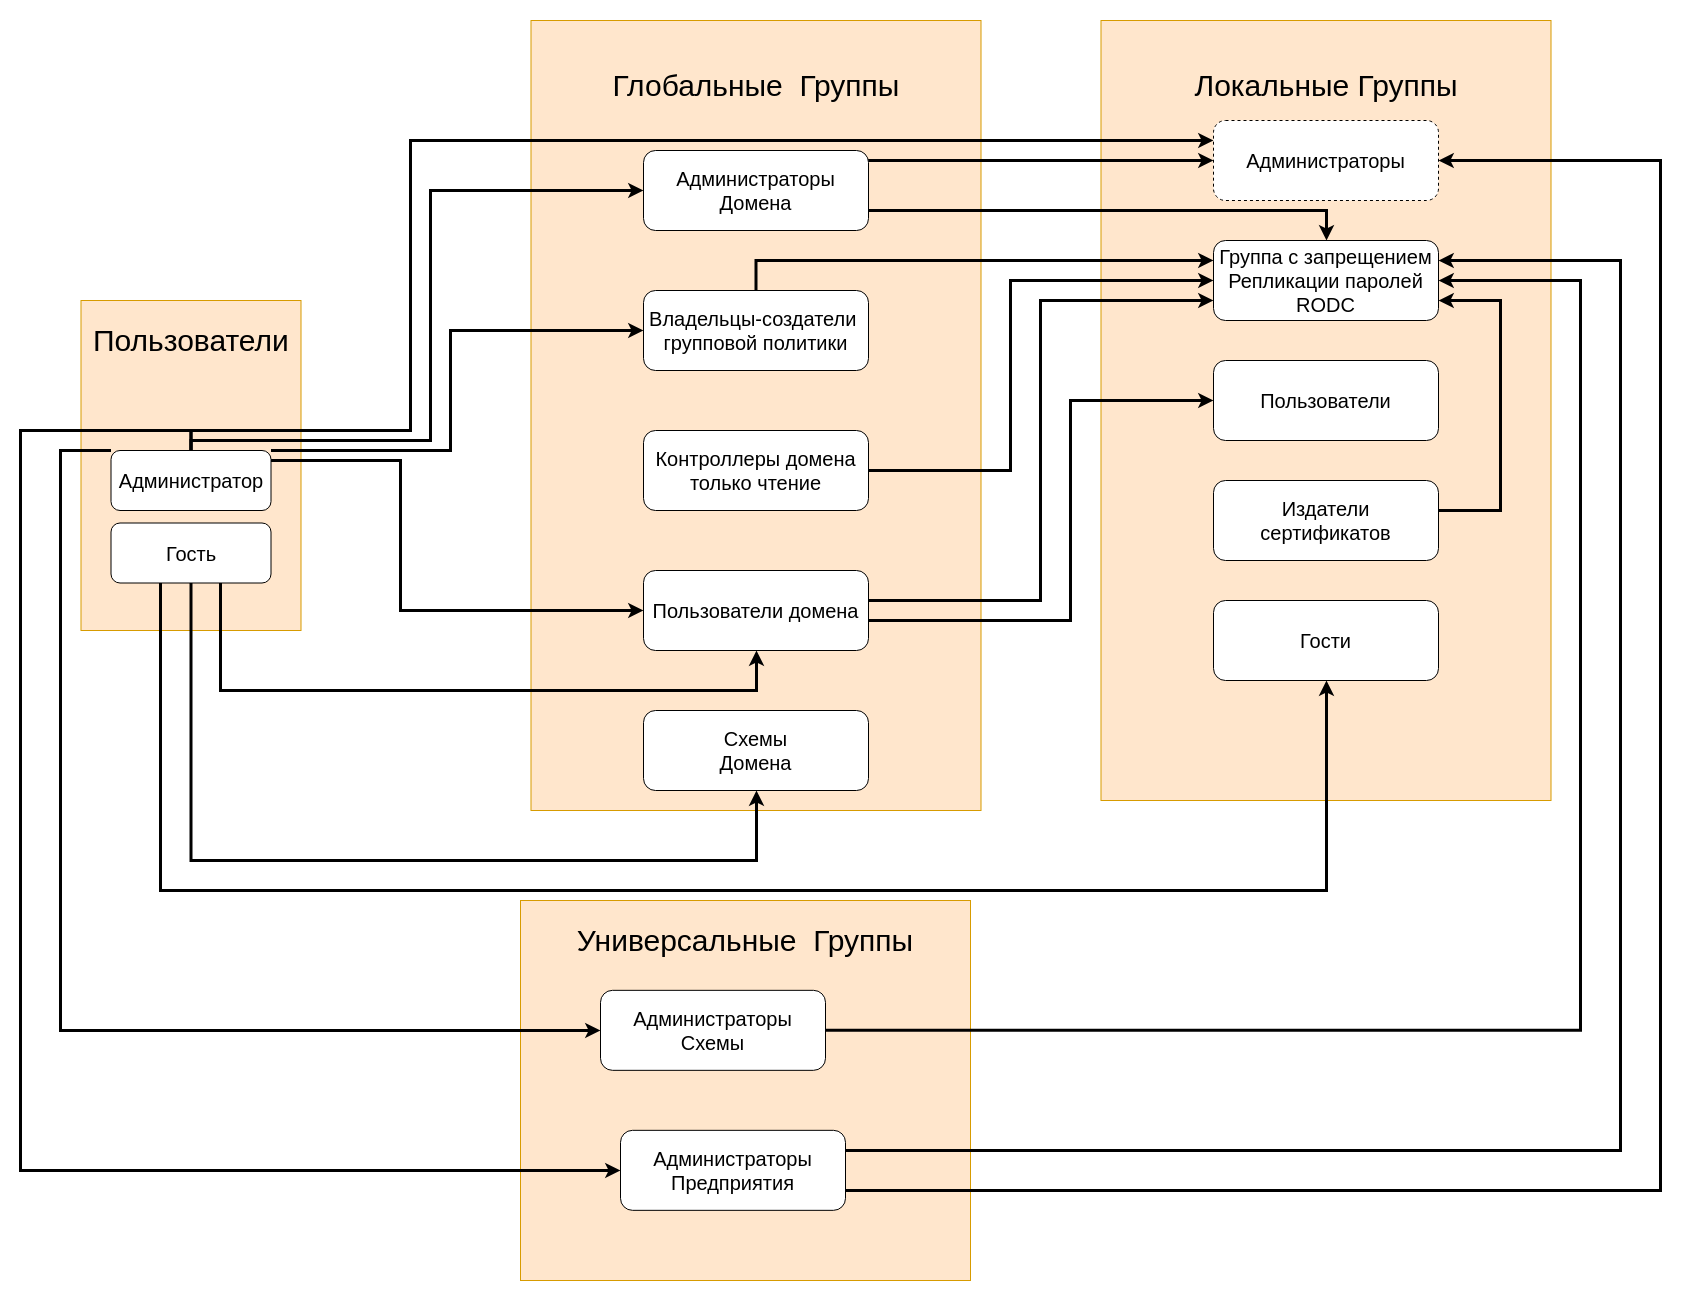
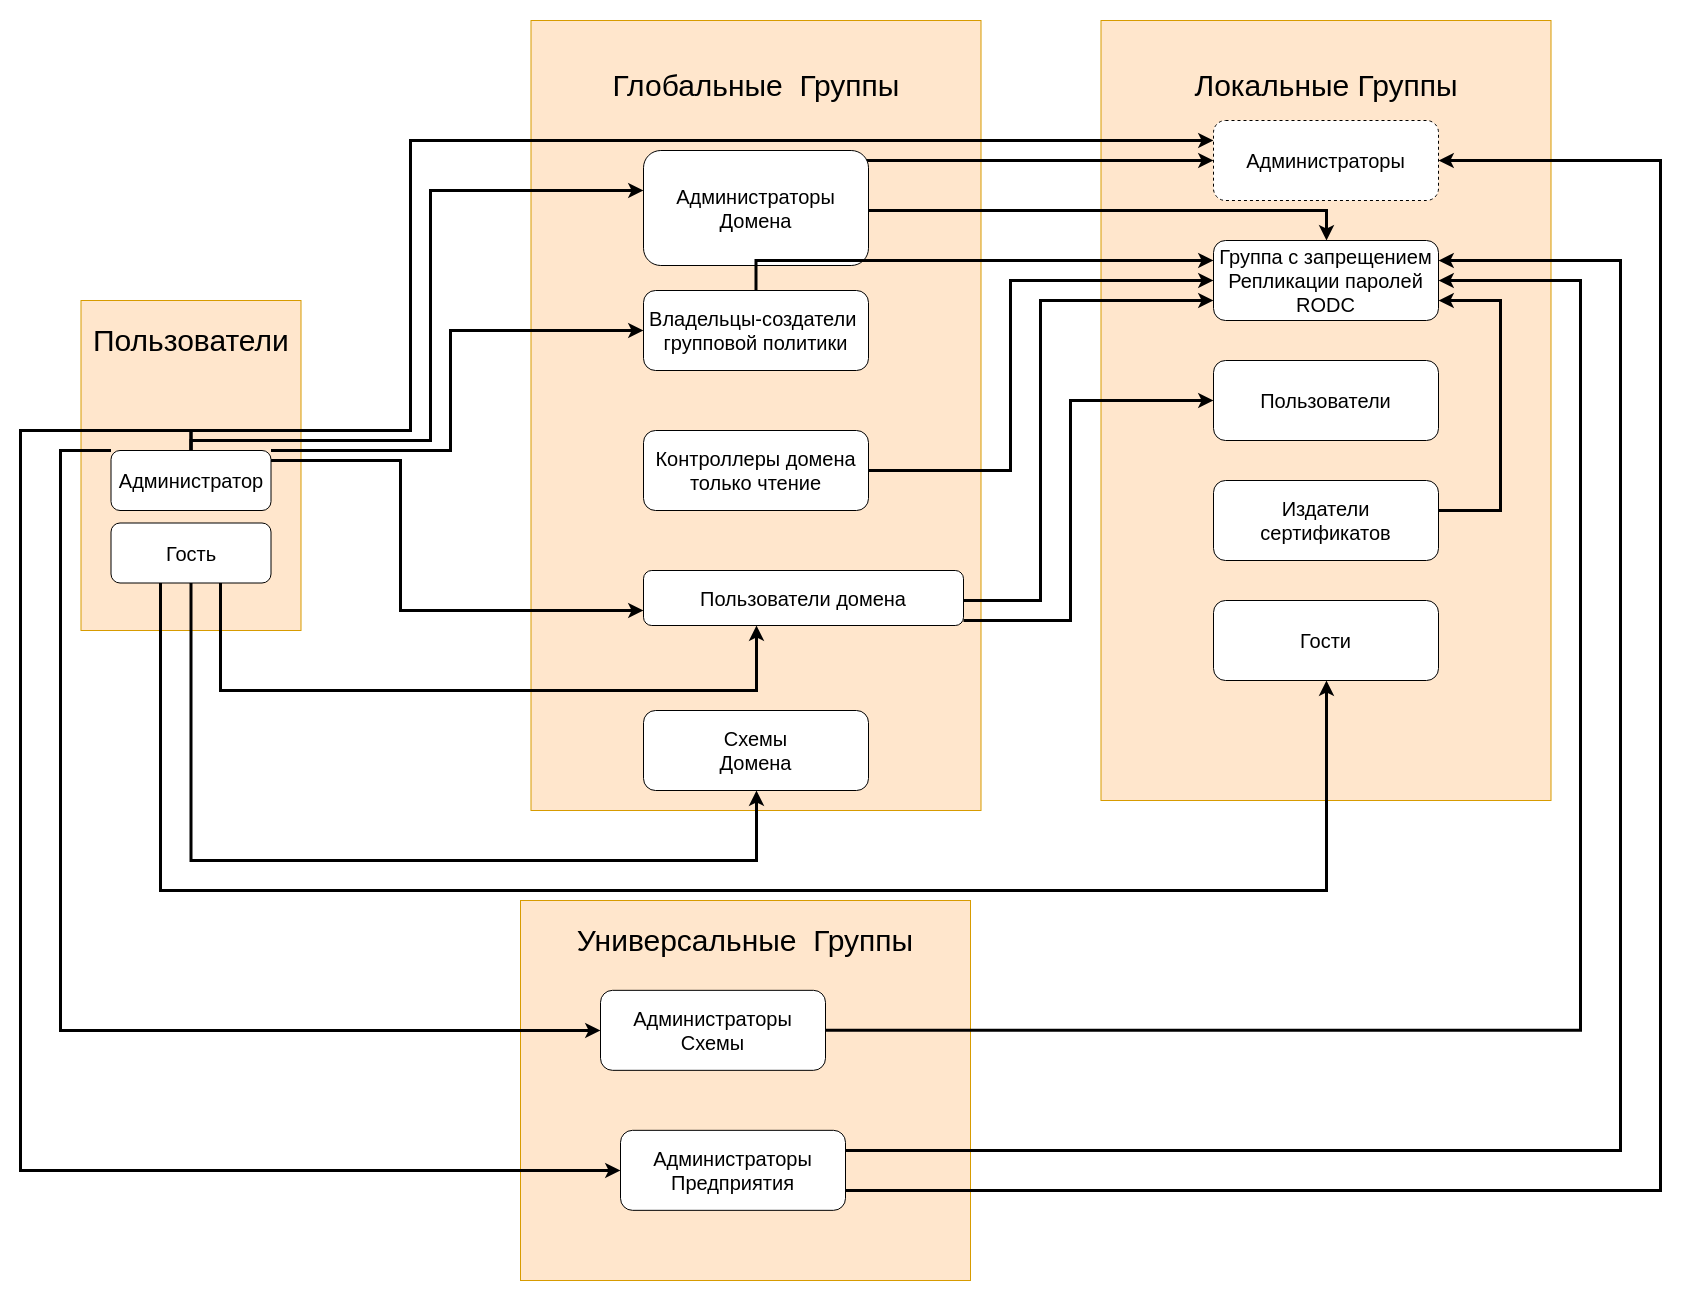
(756, 191) -> (756, 208)
(756, 611) -> (804, 598)
